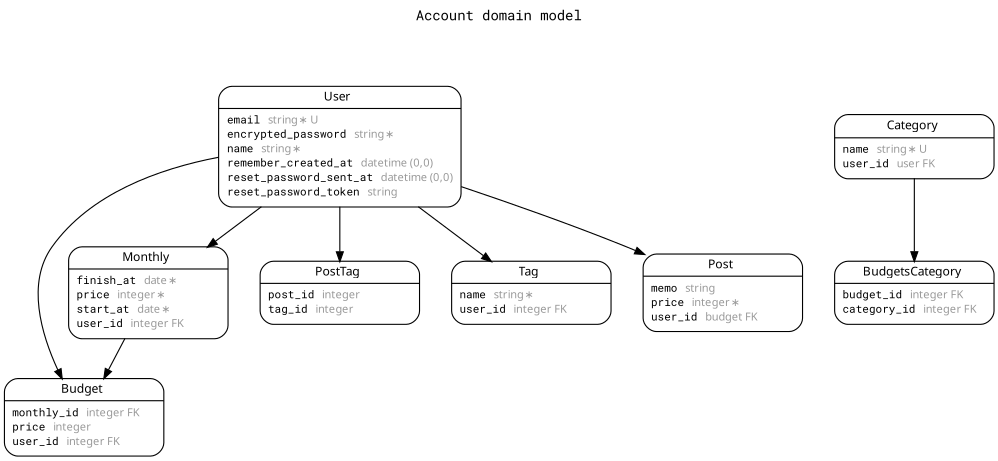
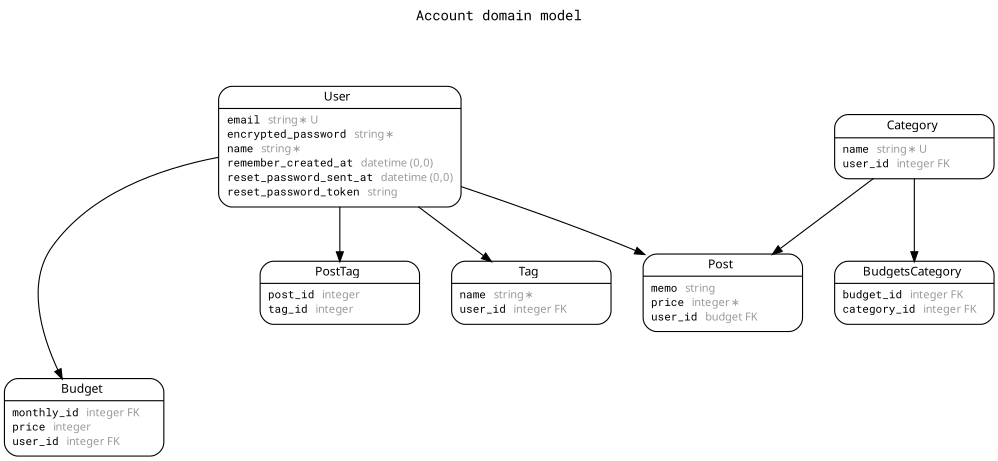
(916, 164) -> (924, 164)
none -> (827, 213)
(148, 293) -> none
